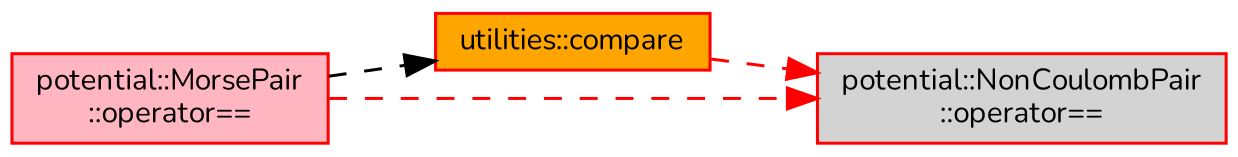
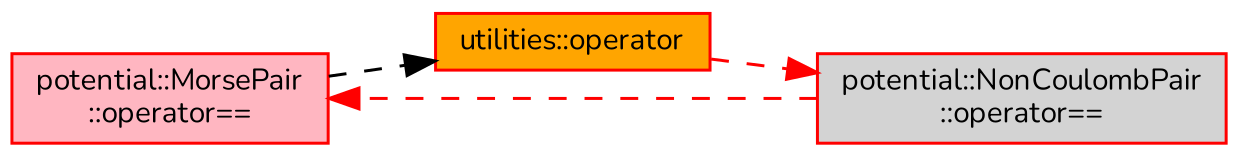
(573, 42) -> (573, 42)
(558, 98) -> (588, 98)
